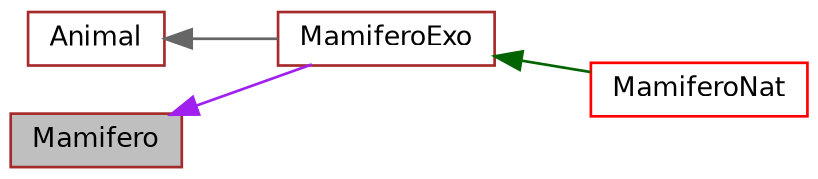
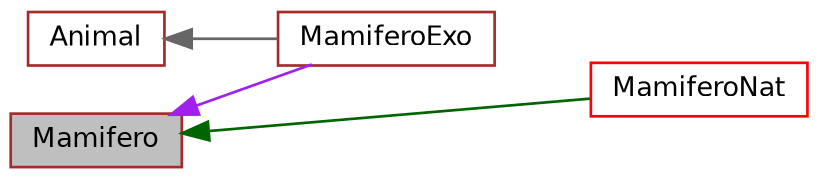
(556, 66) -> (399, 115)
